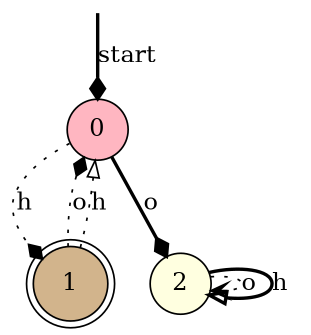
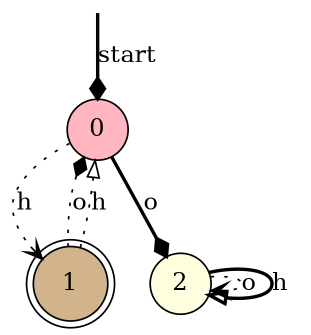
(19, 186) -> (19, 186)
